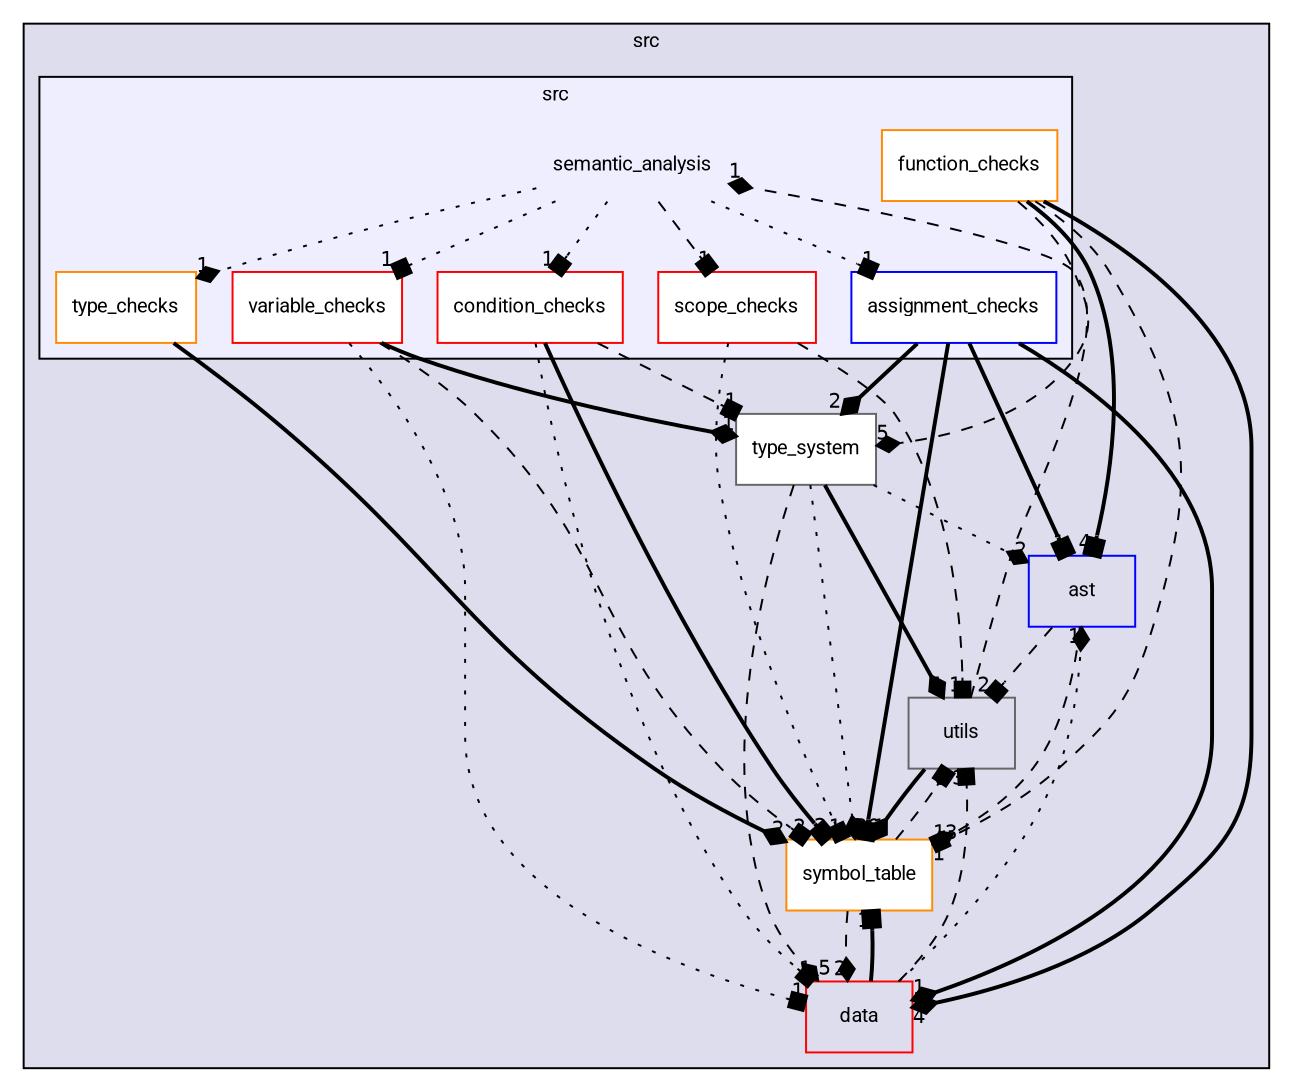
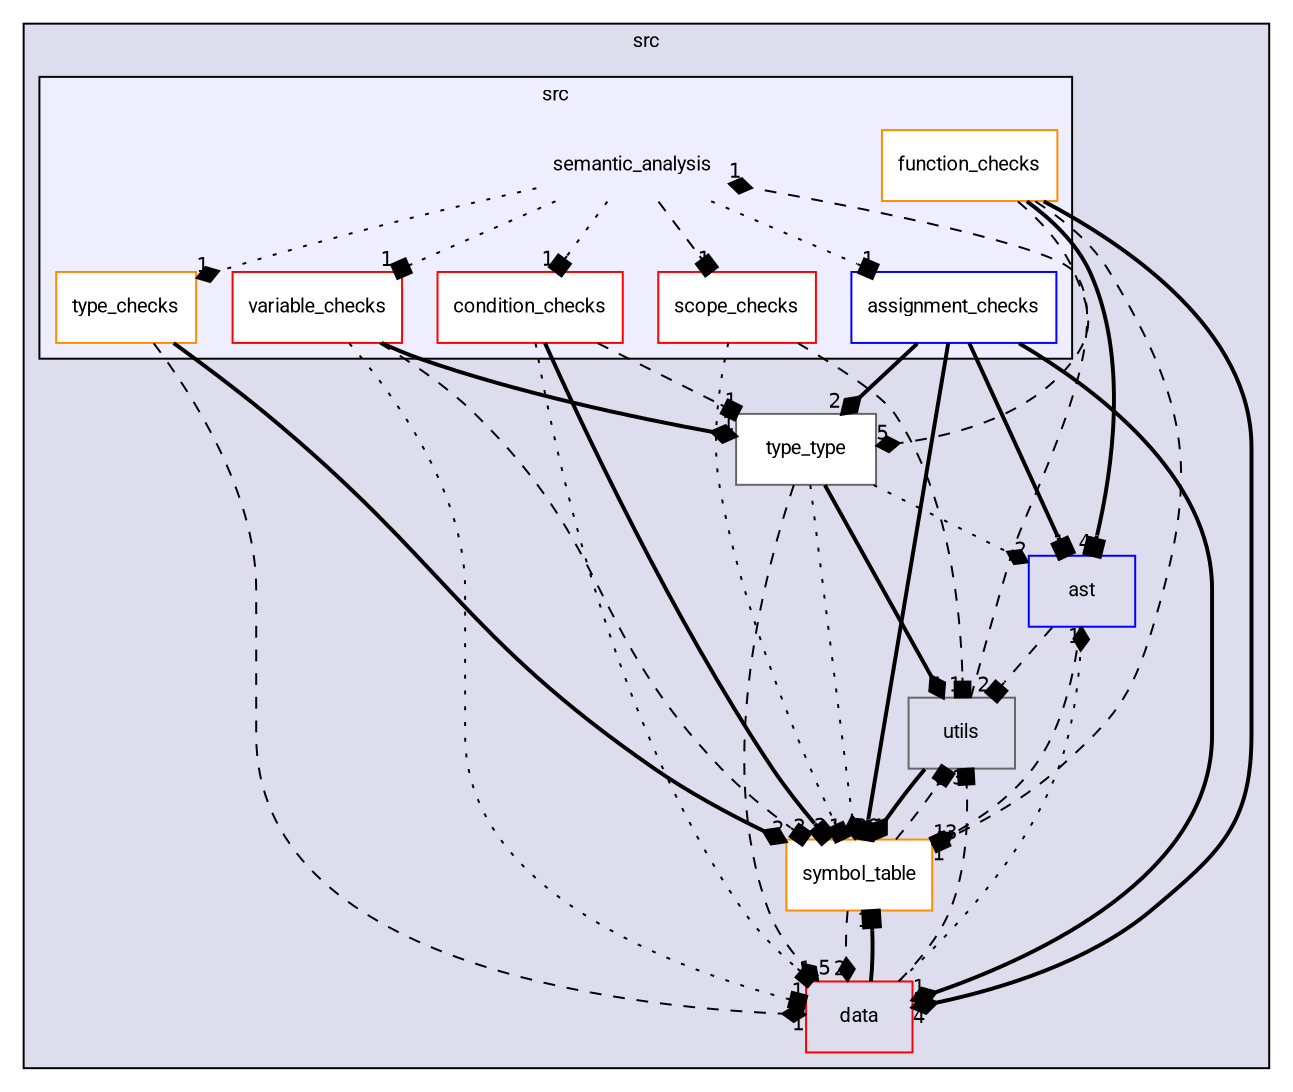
(806, 449) -> (806, 449)
none -> (294, 844)
